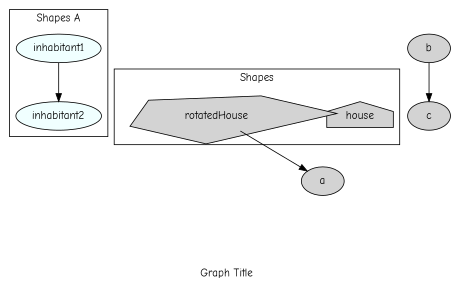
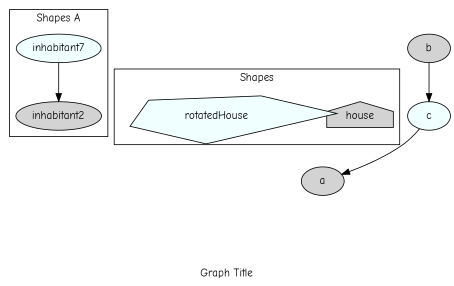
(59, 48) -> (59, 48)
(59, 116) -> (59, 116)
(217, 116) -> (217, 116)
(429, 116) -> (429, 116)
(272, 150) -> (387, 154)
